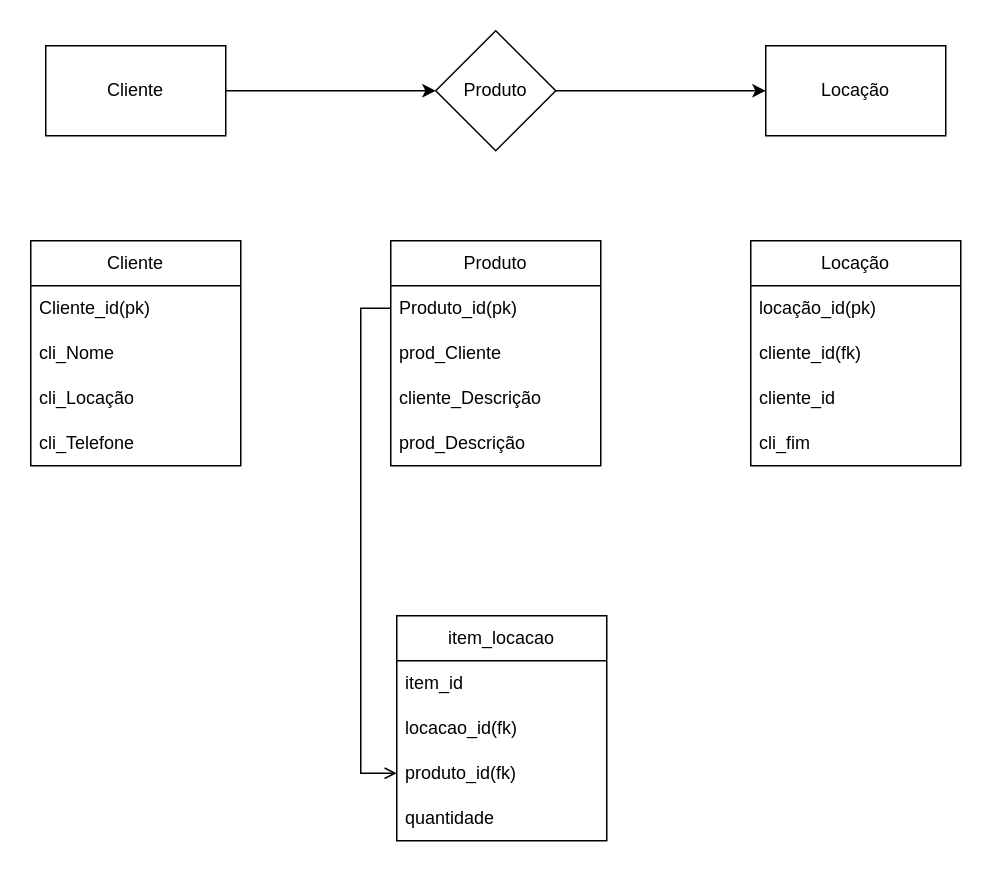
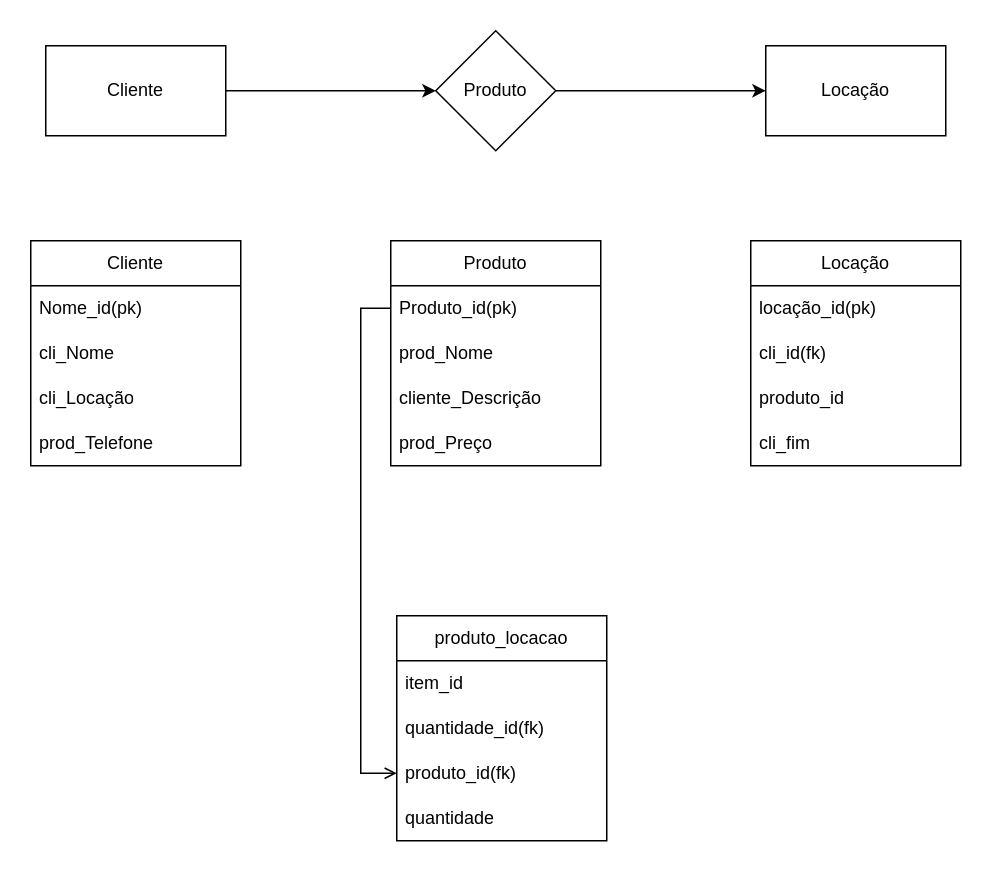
(103, 308) -> (93, 308)
(456, 353) -> (445, 353)
(823, 353) -> (803, 353)
(803, 398) -> (808, 398)
(93, 443) -> (103, 443)
(468, 443) -> (450, 443)
(502, 638) -> (502, 638)
(472, 728) -> (487, 728)
